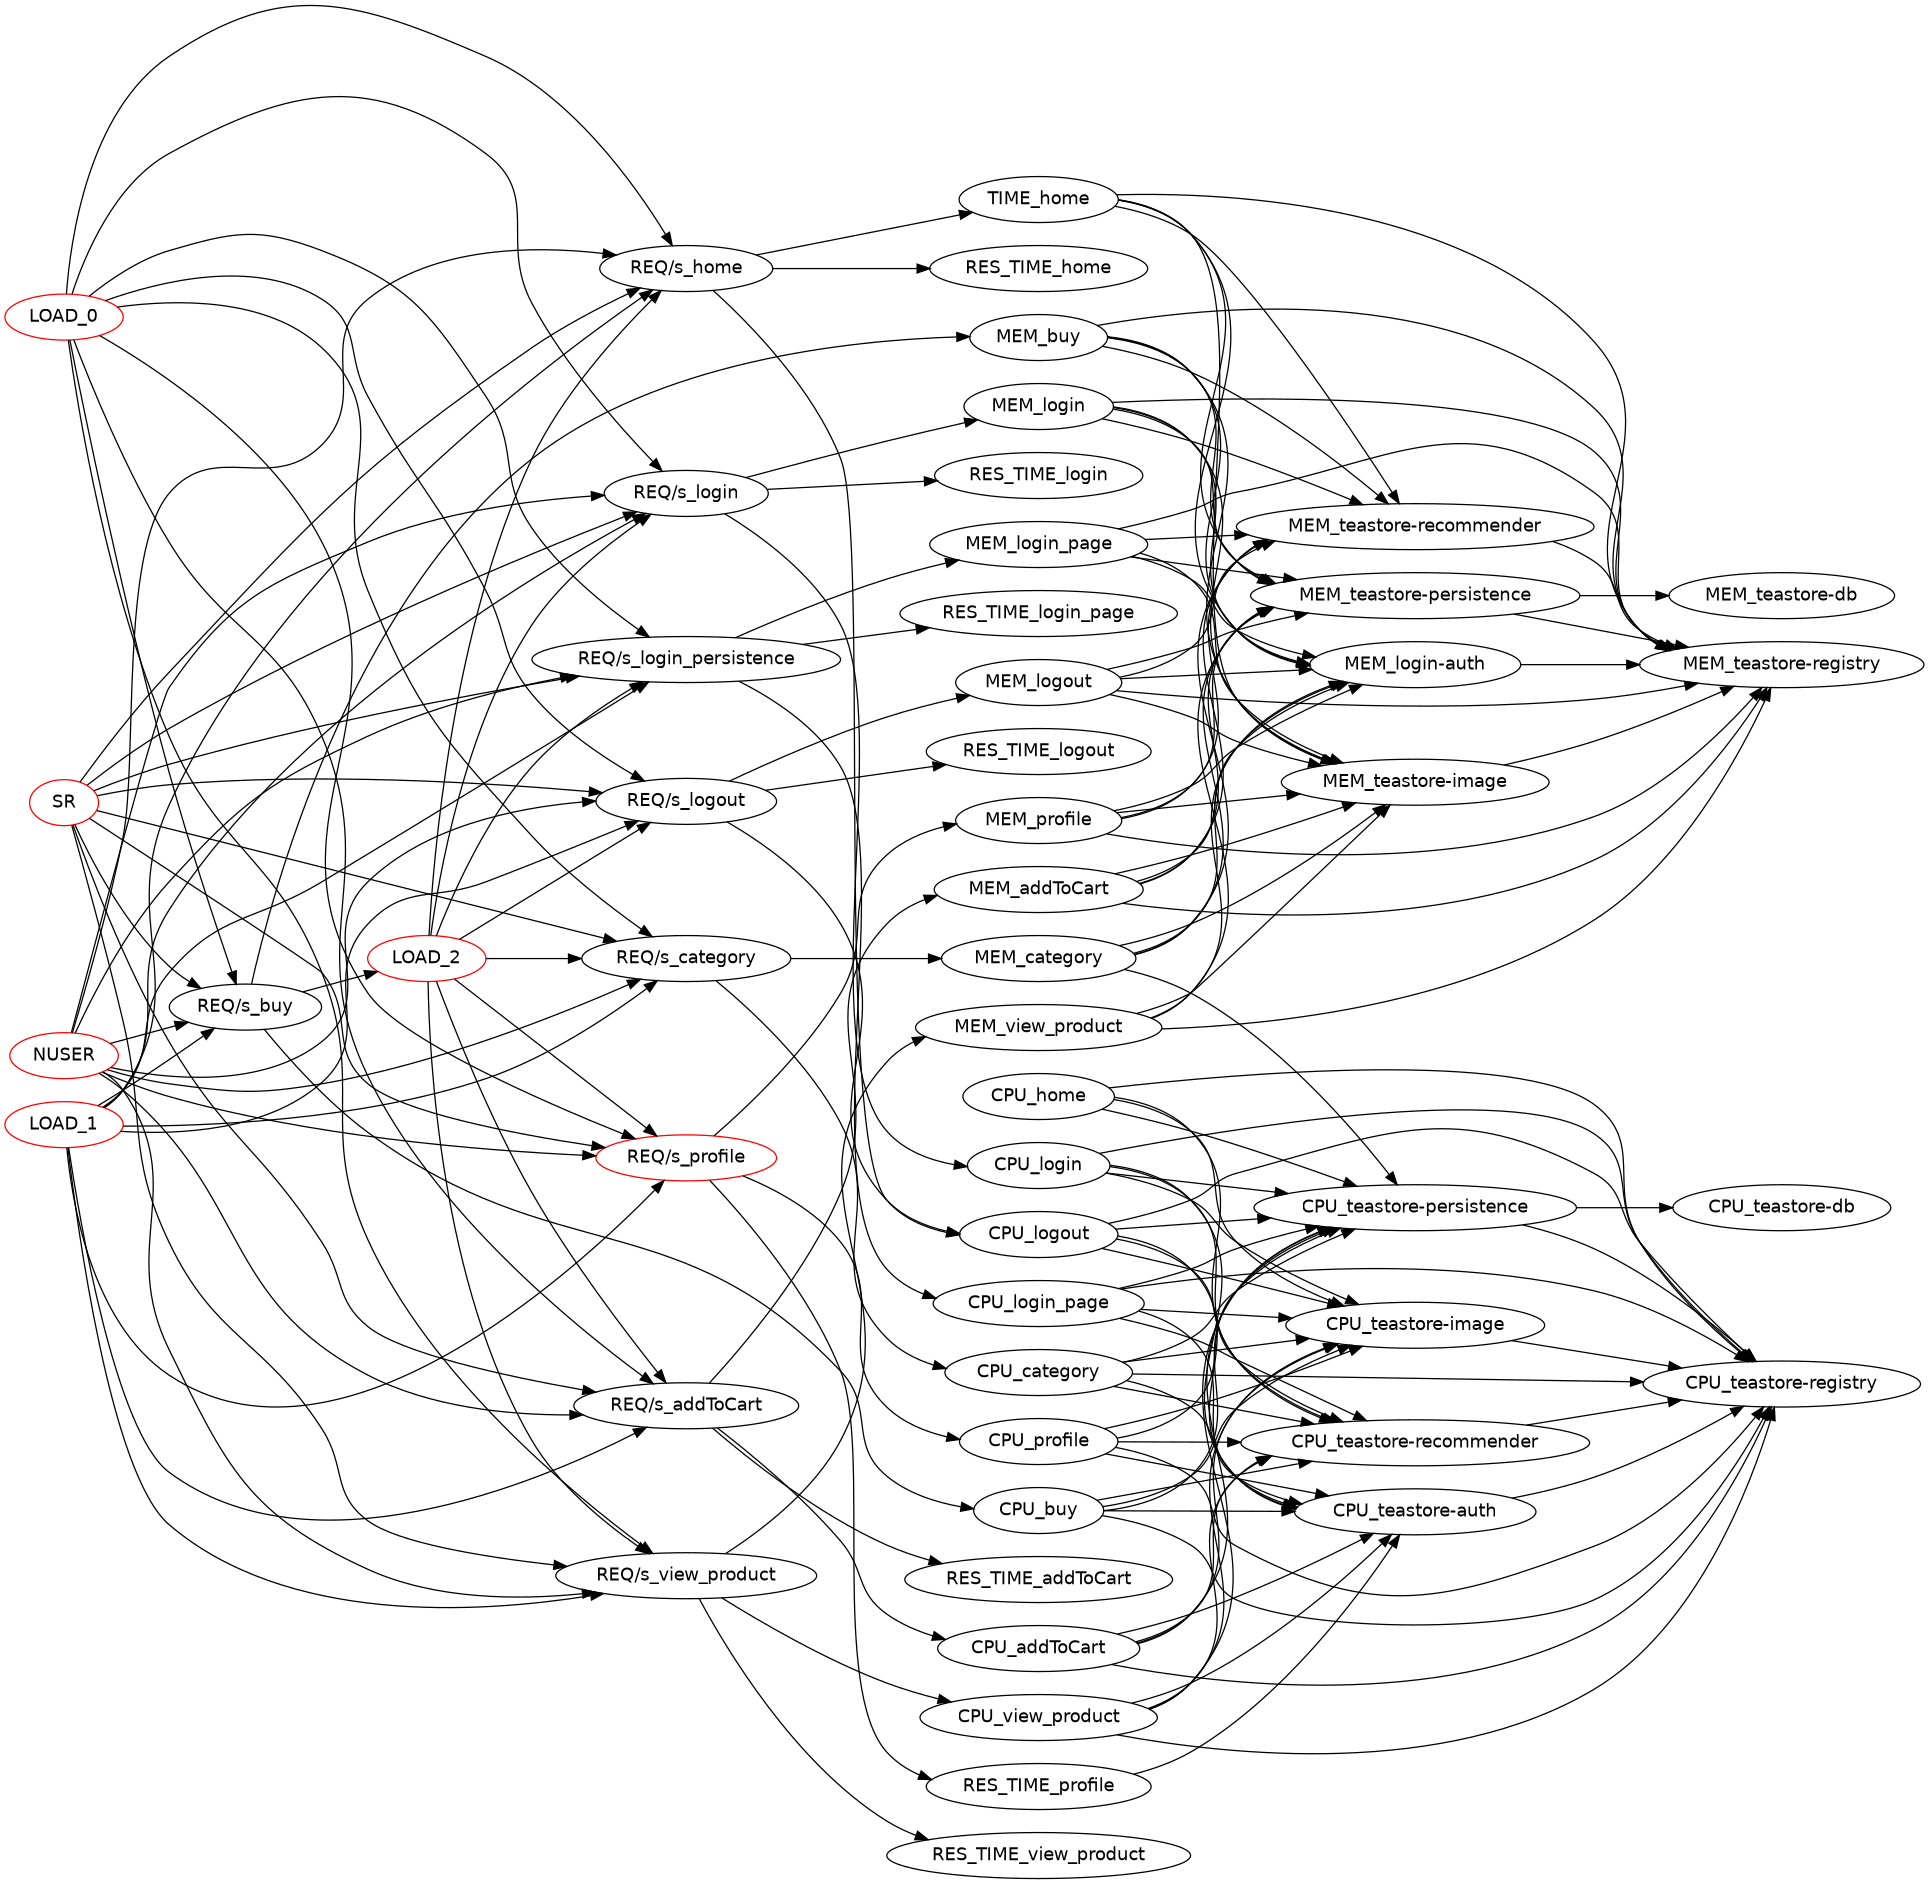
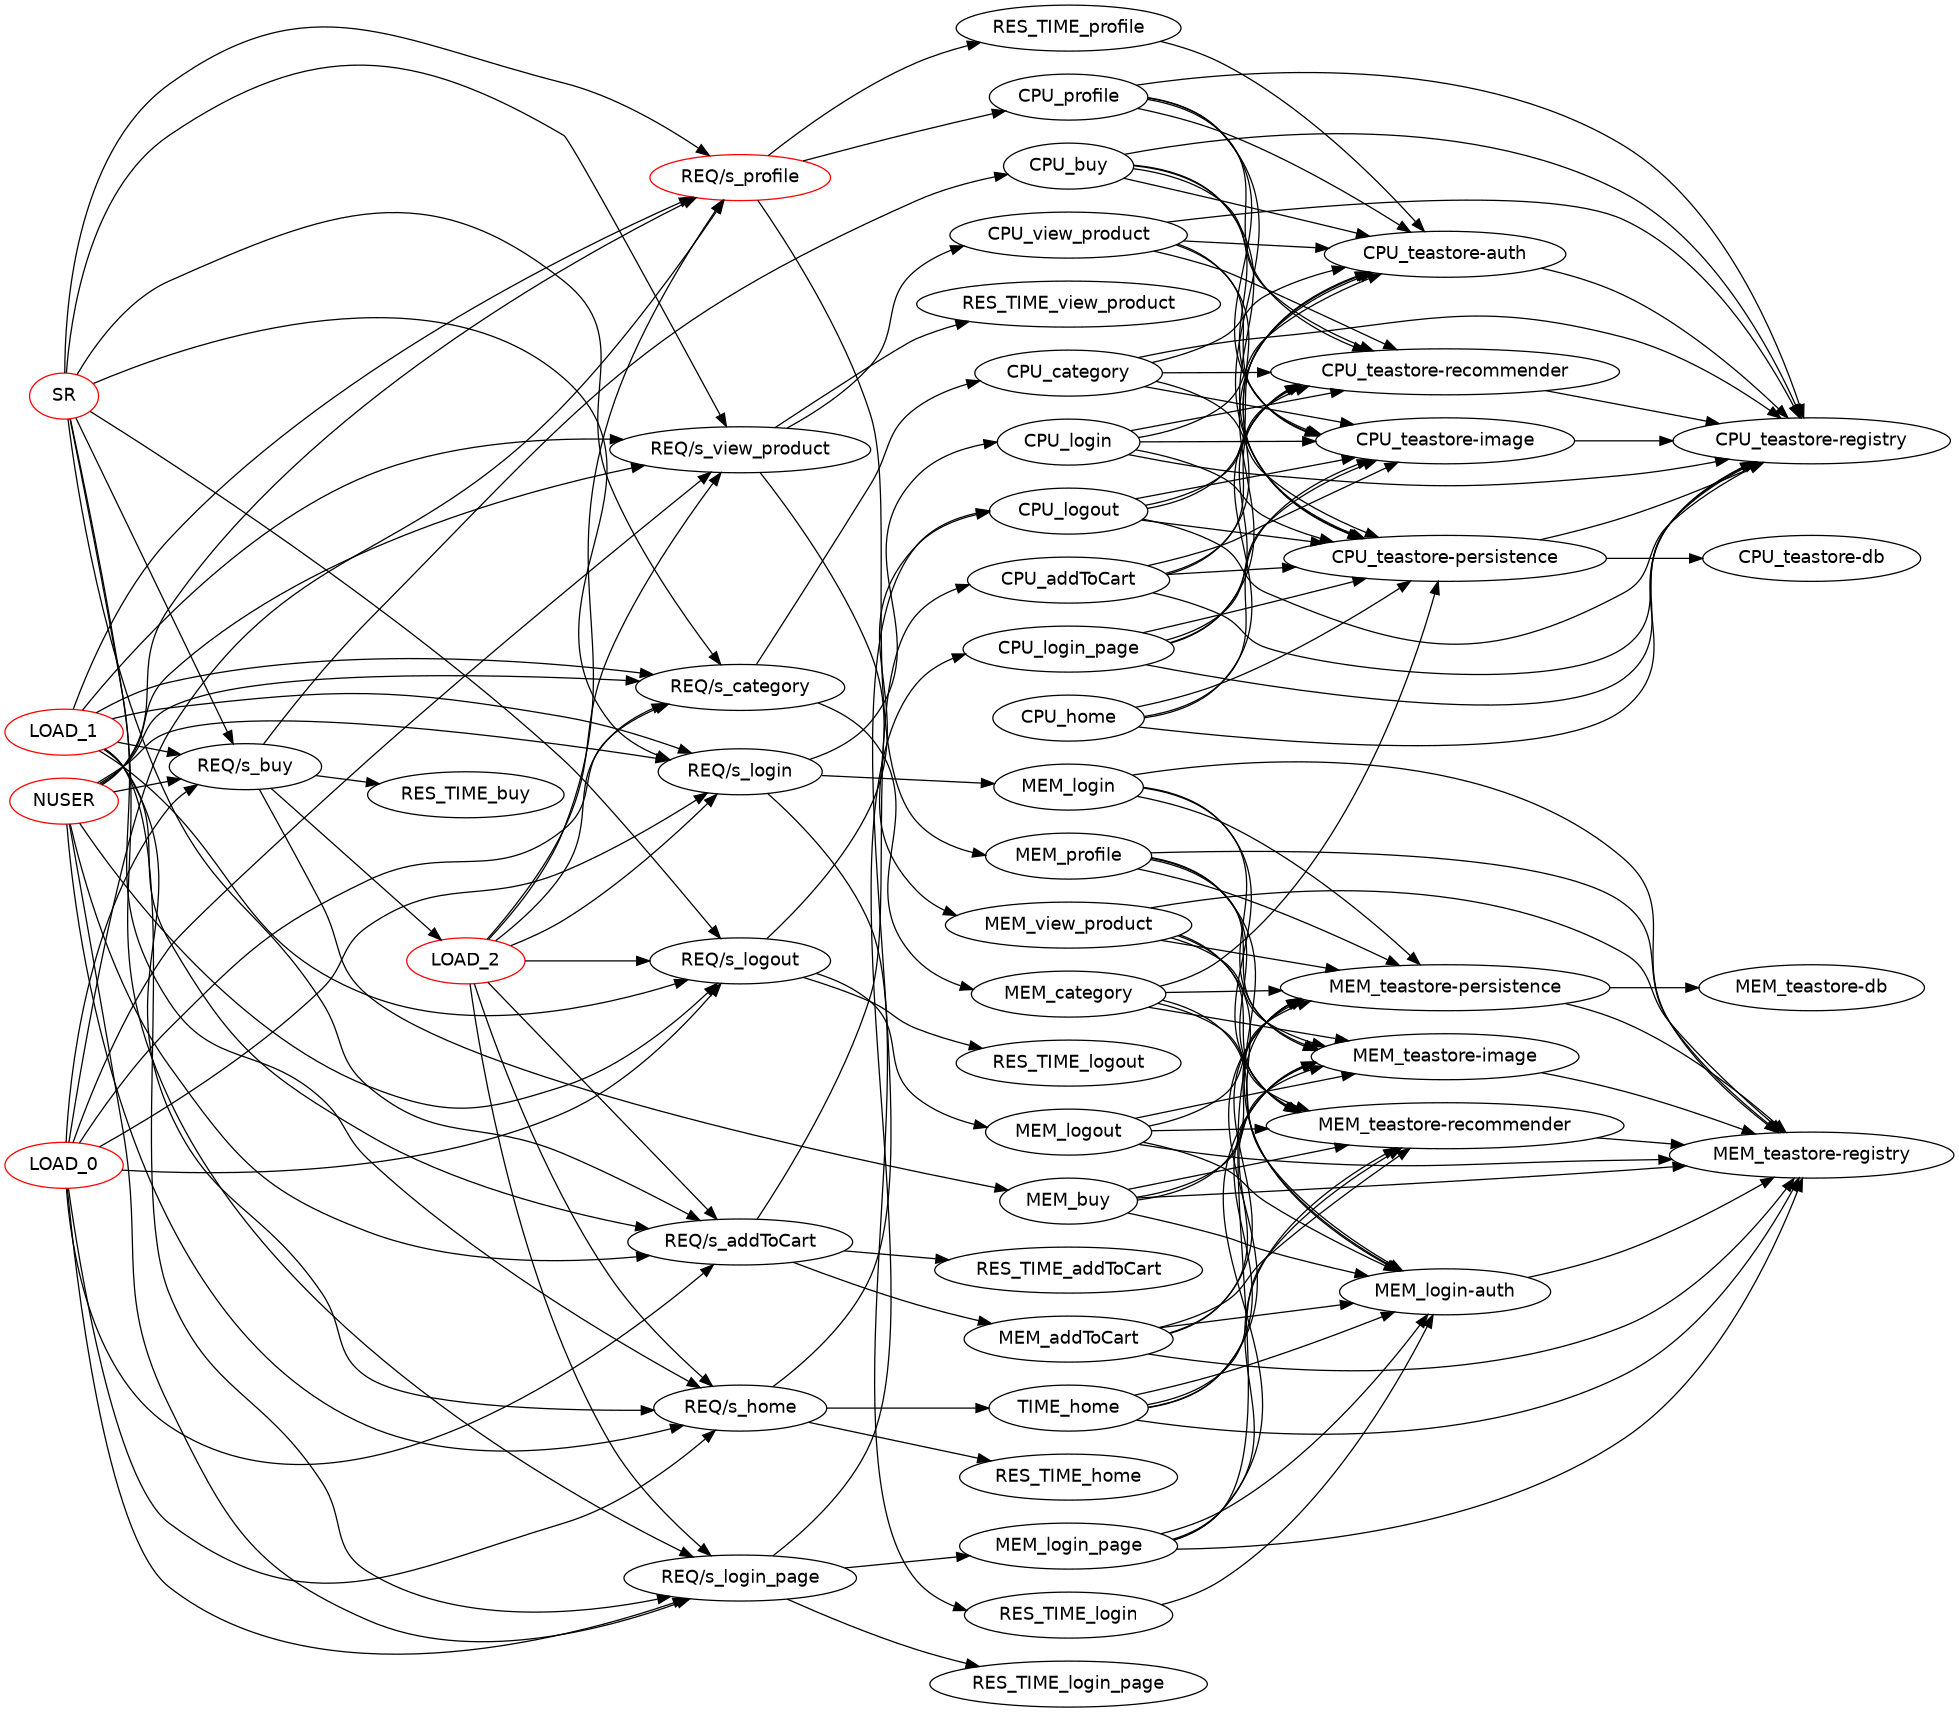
(1214, 527) -> (1319, 1491)
(686, 660) -> (740, 1578)
none -> (466, 795)
none -> (1243, 1015)
